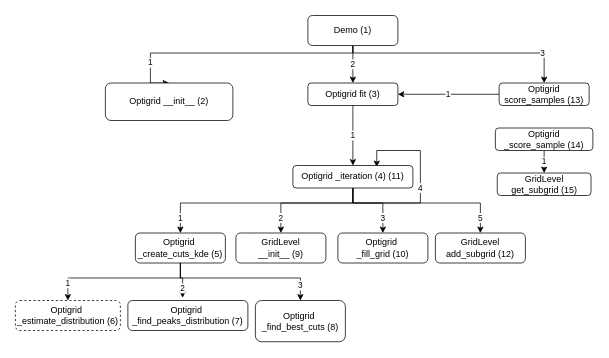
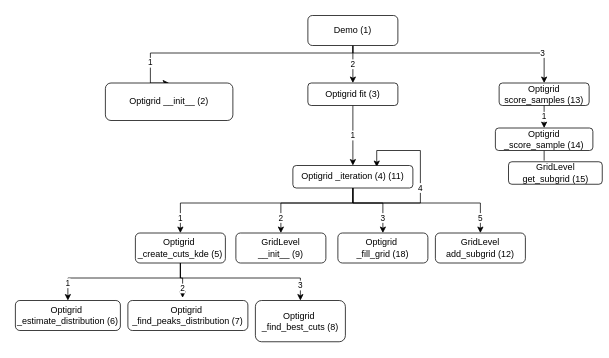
(451, 94) -> (544, 116)
(544, 184) -> (555, 173)
(383, 248) -> (383, 248)
(68, 315) -> (68, 315)
